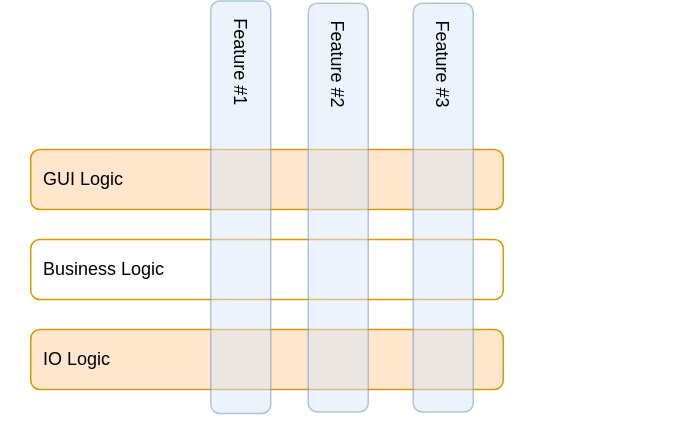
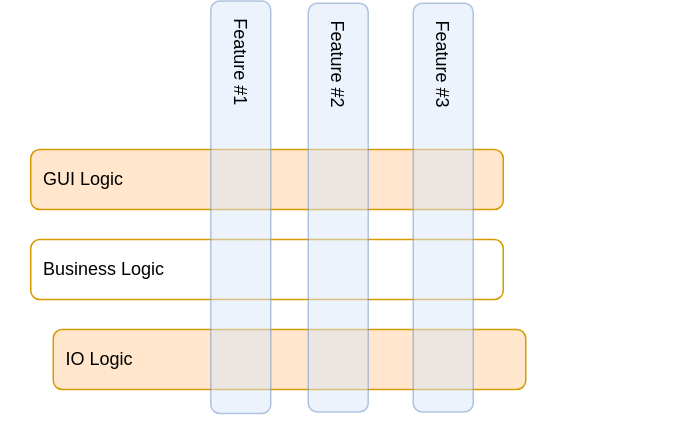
(267, 359) -> (290, 359)
